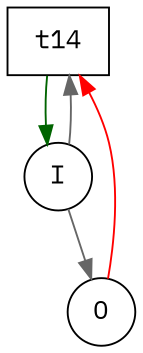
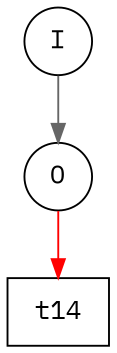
(46, 100) -> none
(71, 120) -> none
